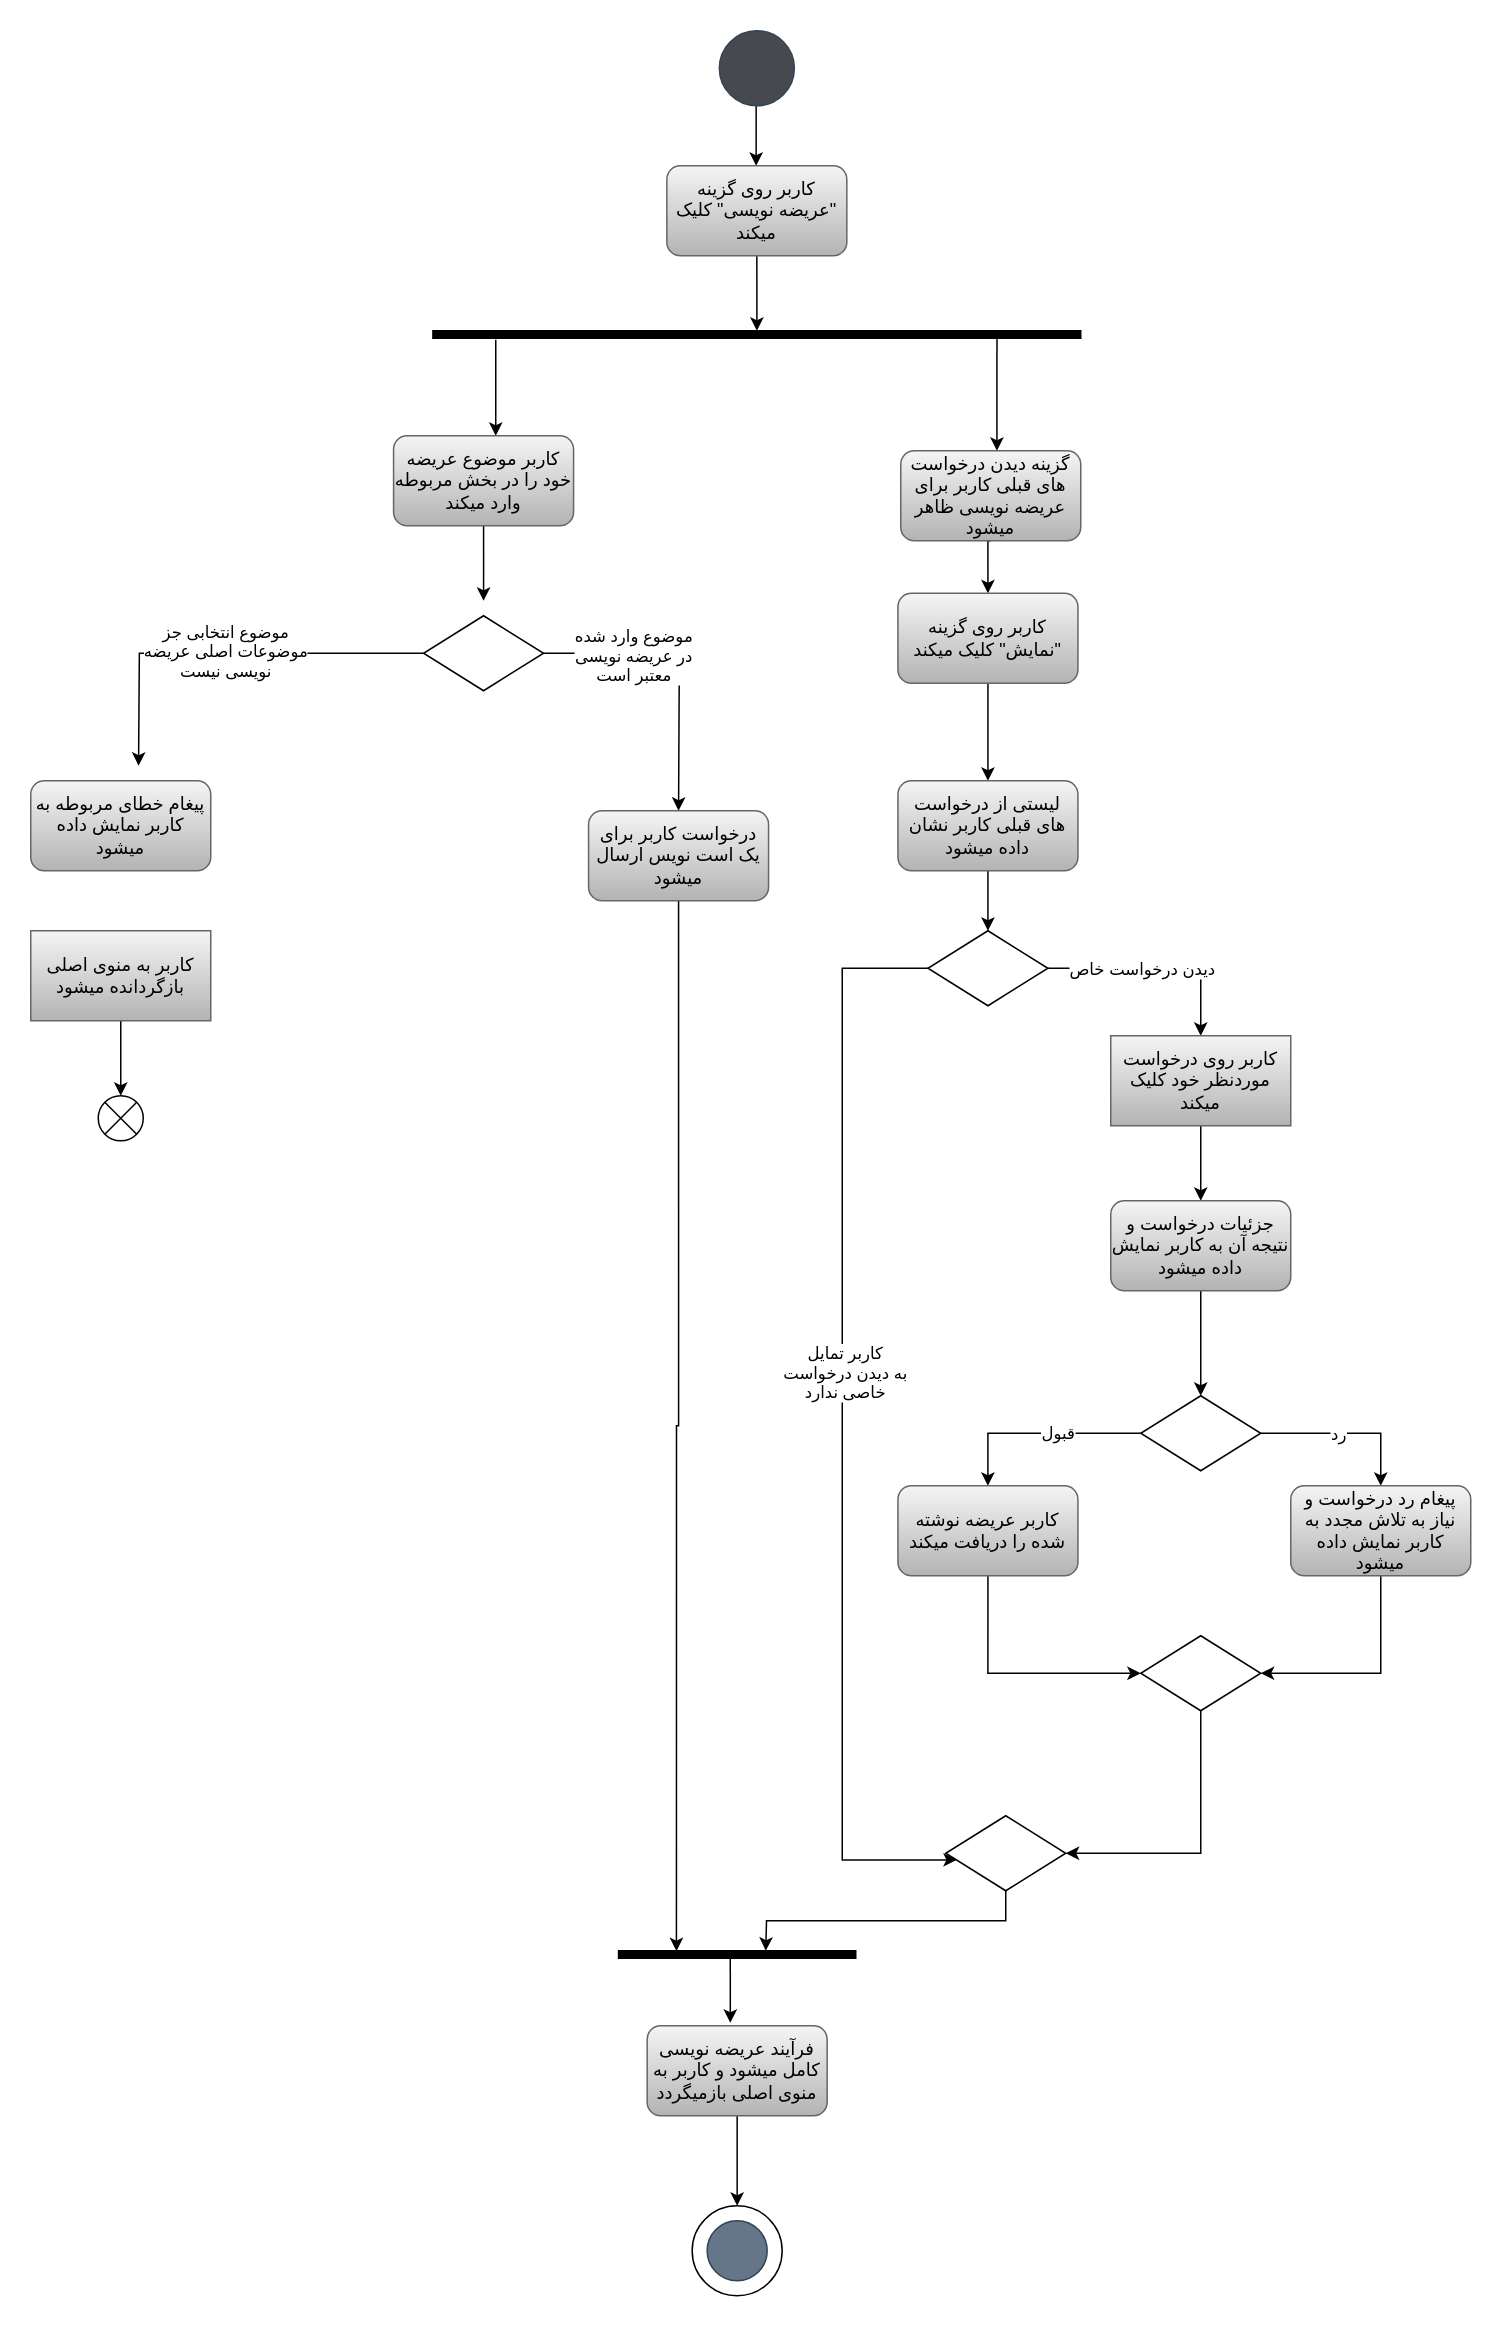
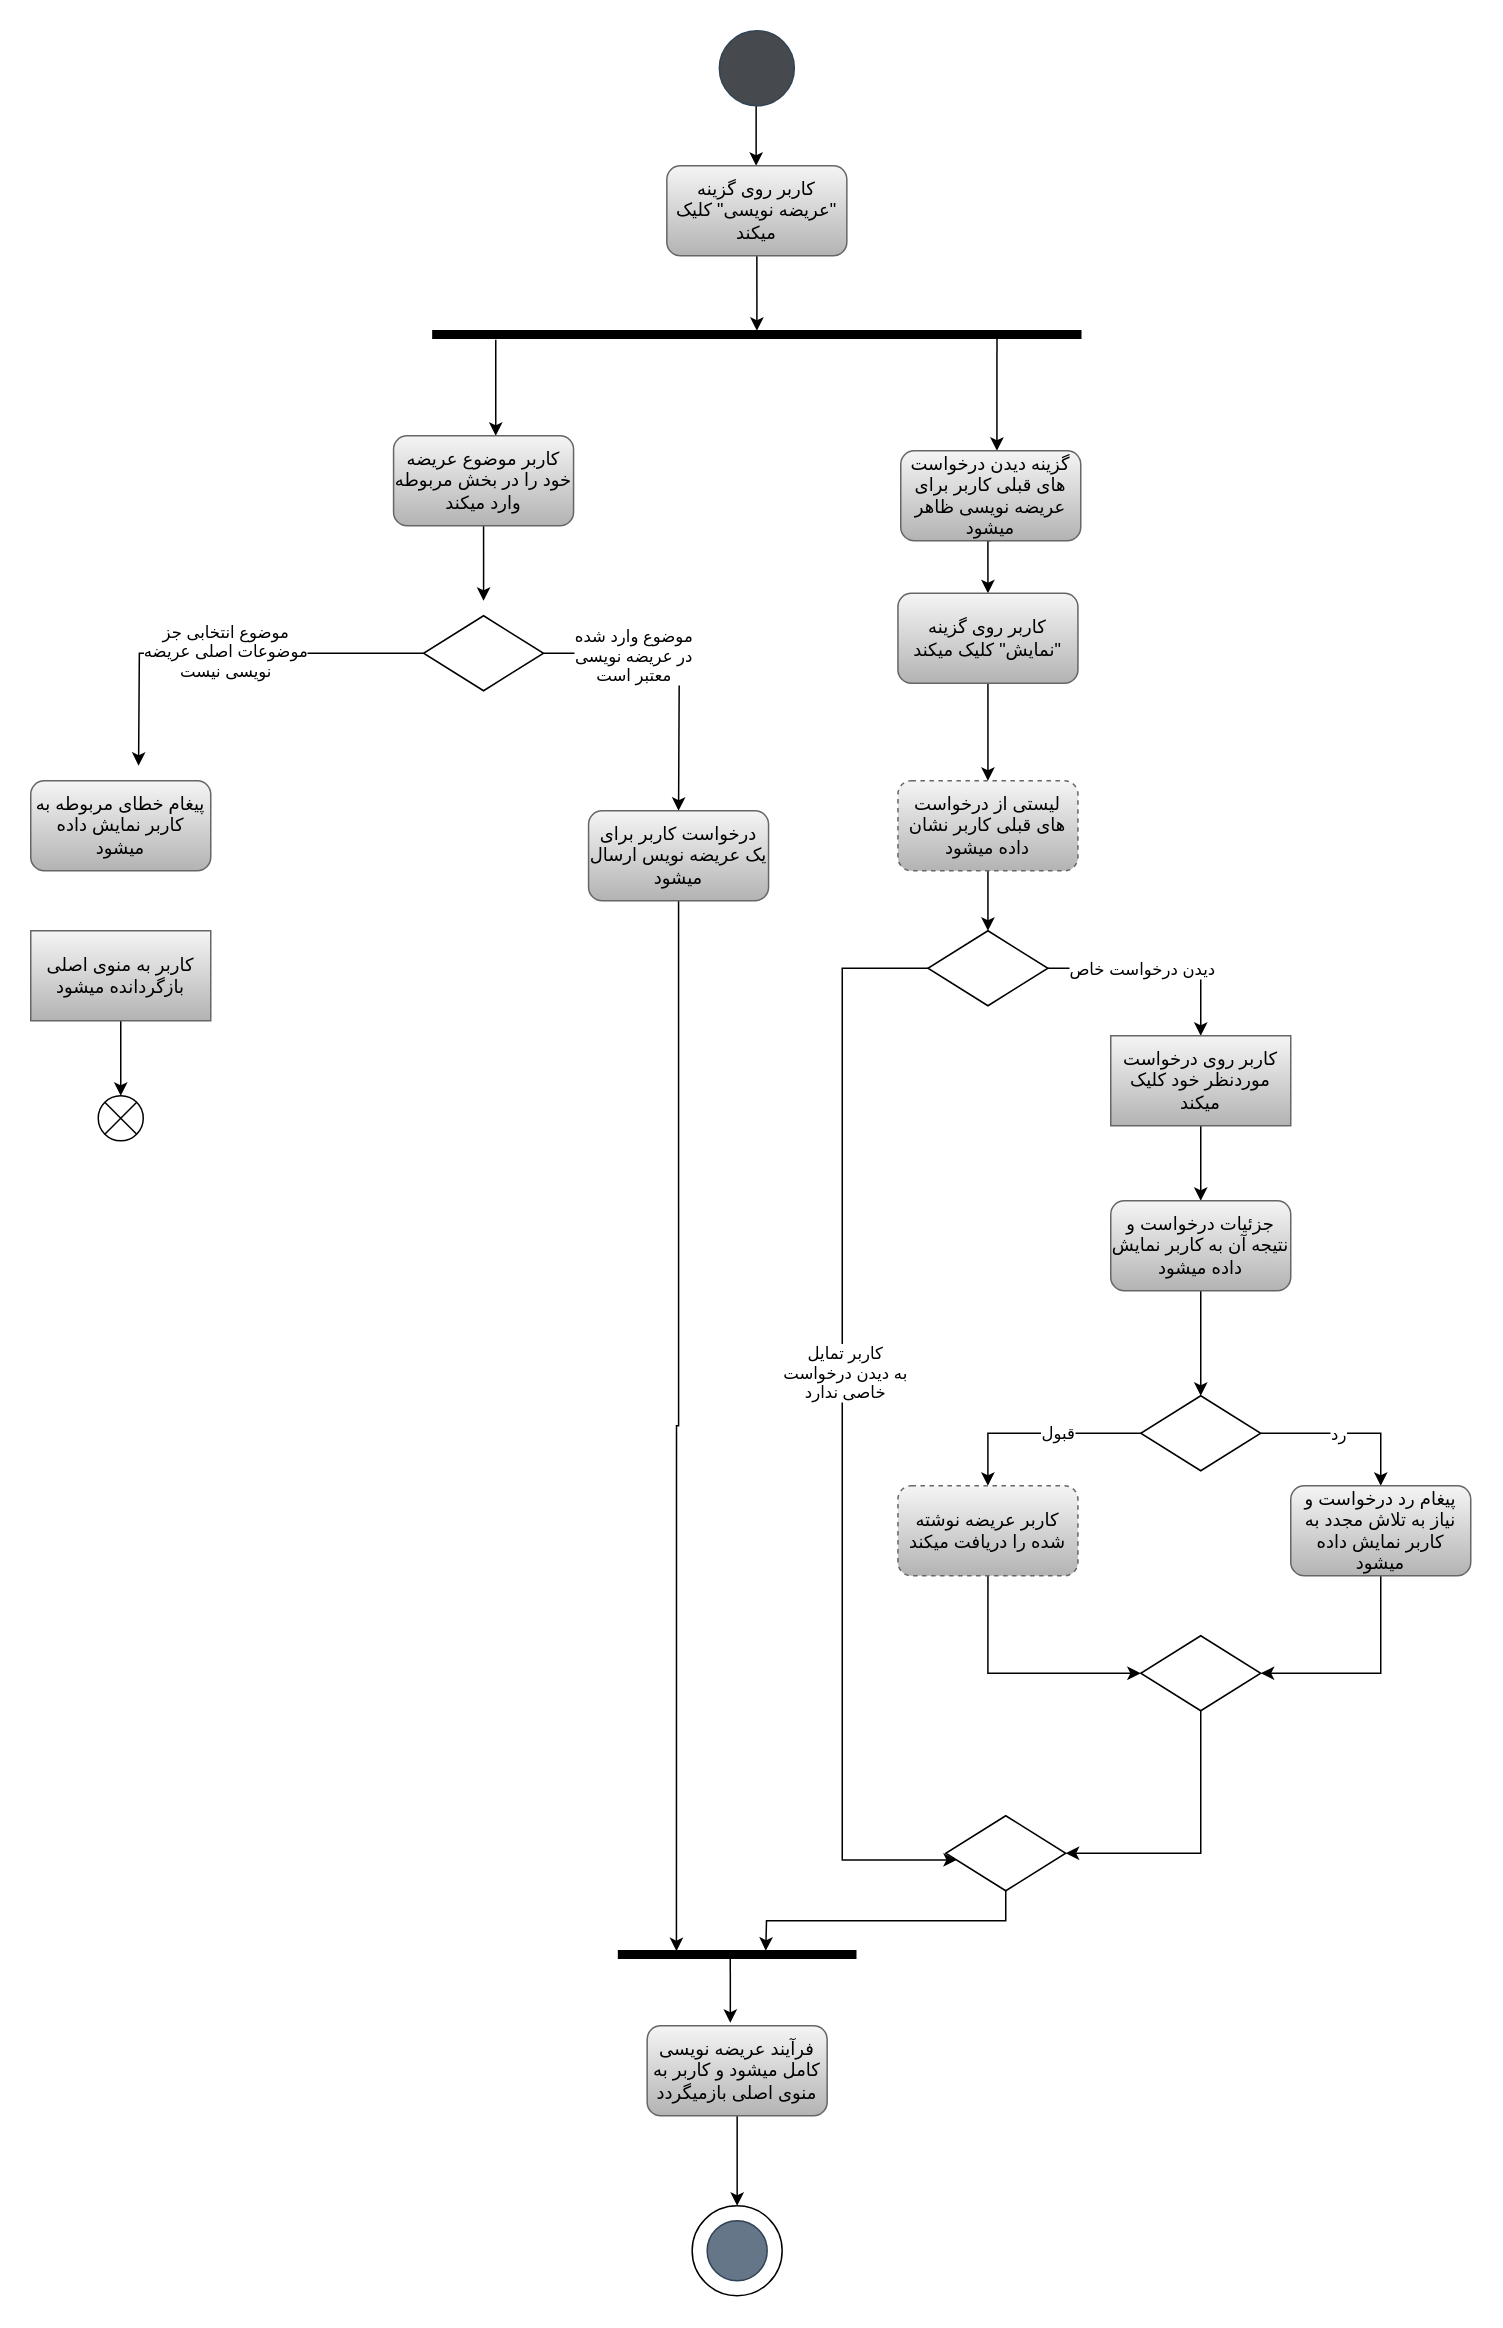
(988, 826) -> (988, 826)
(679, 856) -> (679, 856)
(988, 1531) -> (988, 1531)
